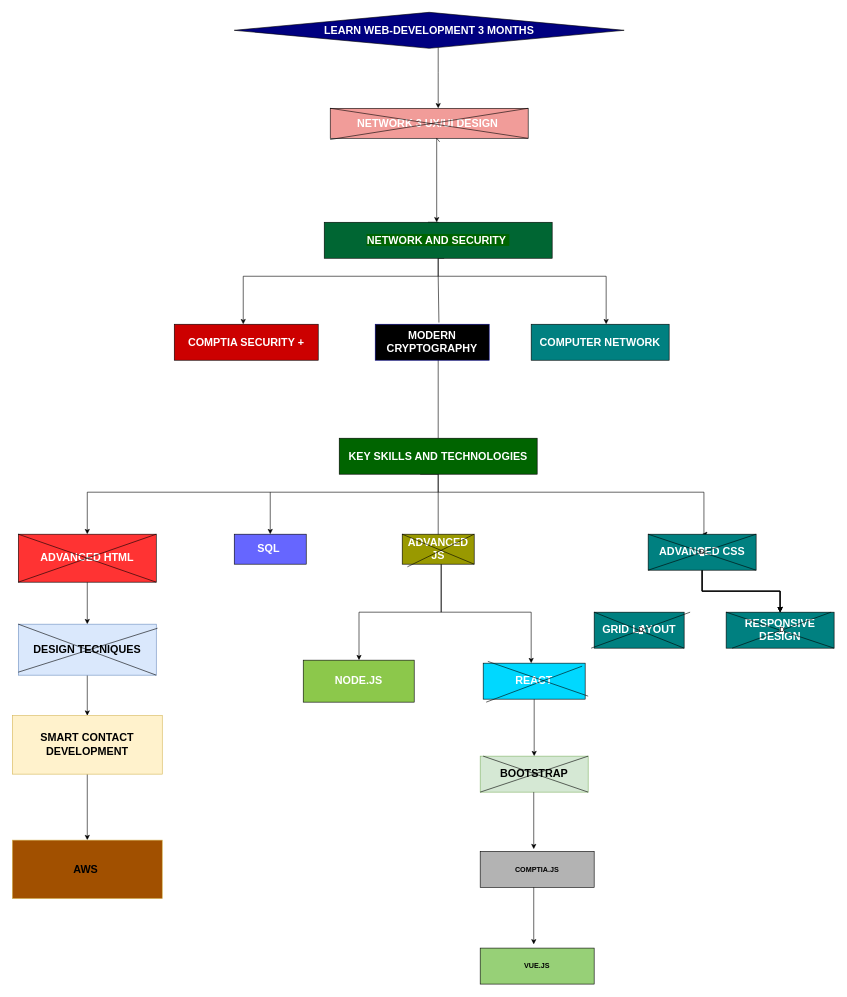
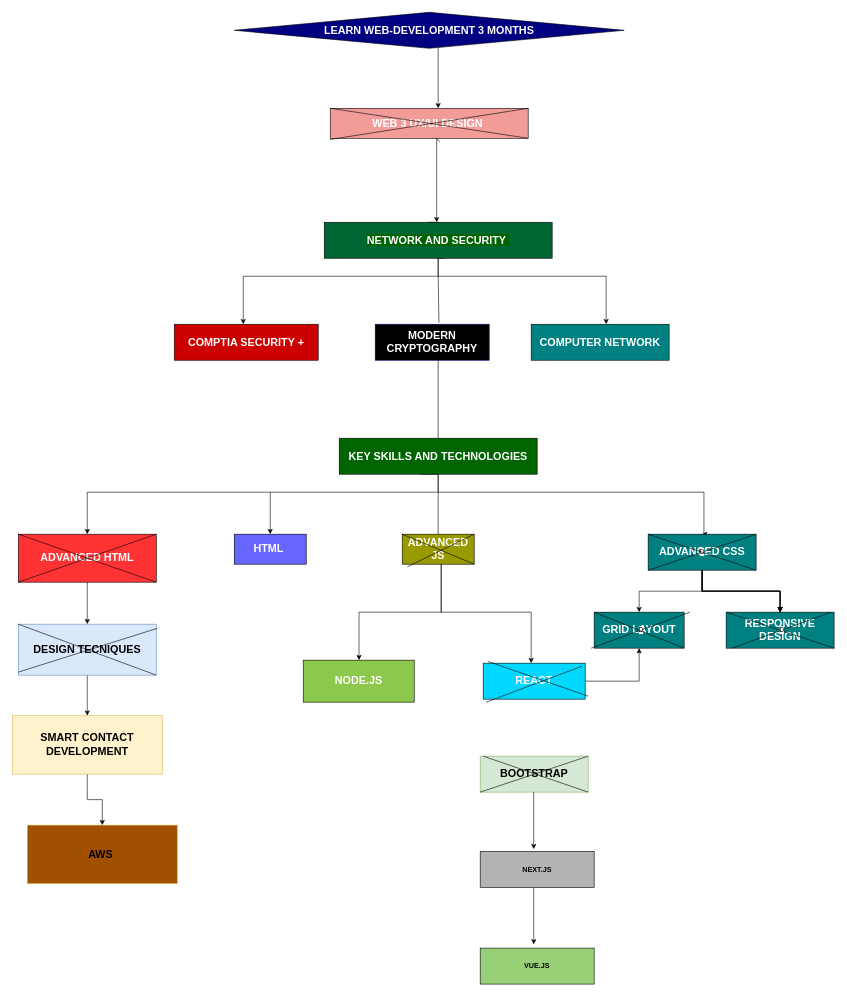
(429, 123) -> (429, 123)
(270, 549) -> (270, 549)
none -> (639, 591)
(534, 750) -> (639, 653)
(87, 870) -> (102, 855)
(537, 870) -> (537, 870)
